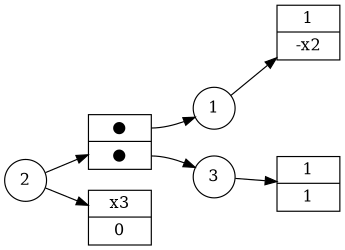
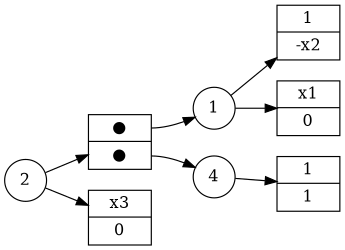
none -> (308, 108)
(214, 177) -> (214, 177)
